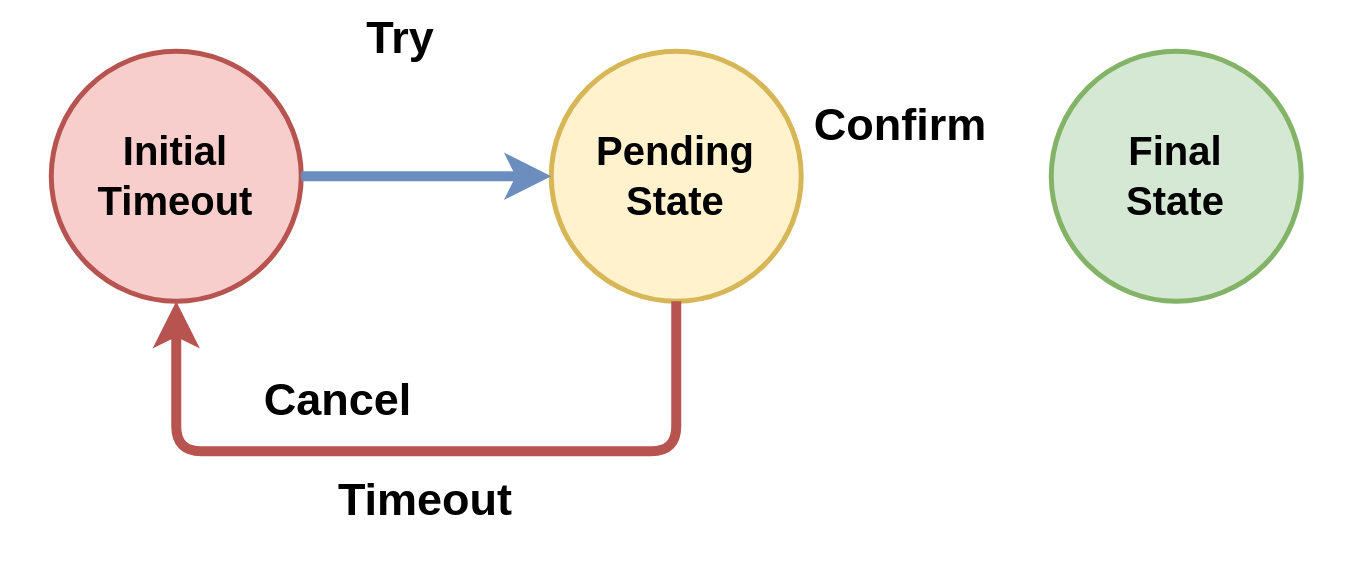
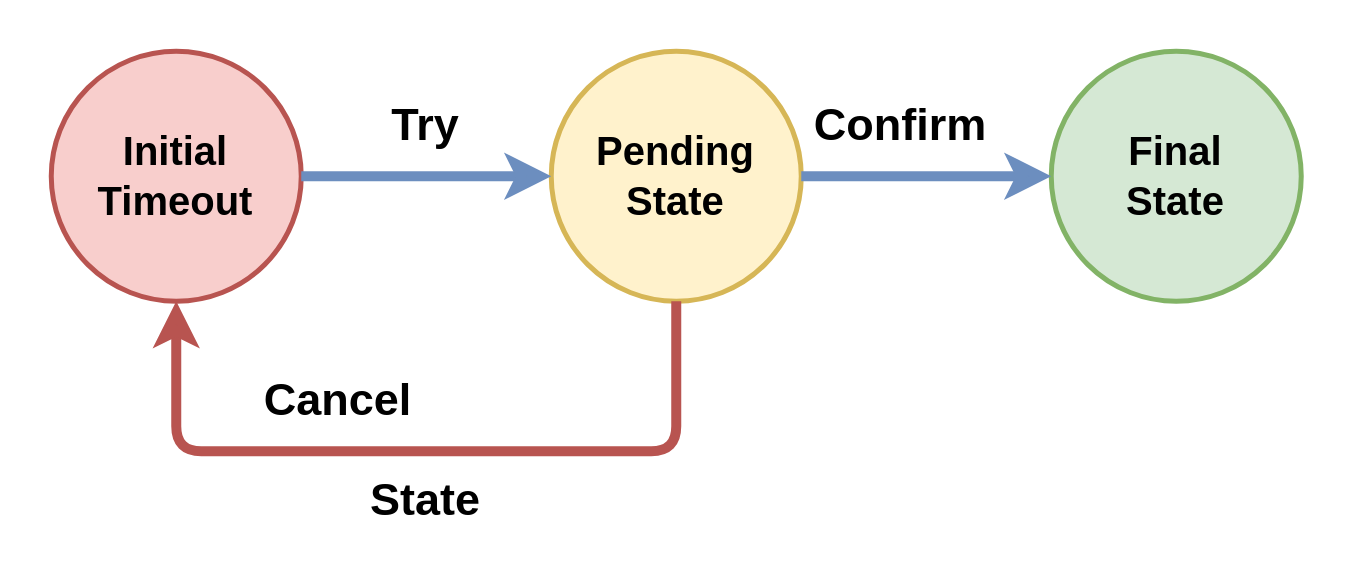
(401, 39) -> (426, 126)
none -> (911, 176)
(426, 501) -> (426, 501)
